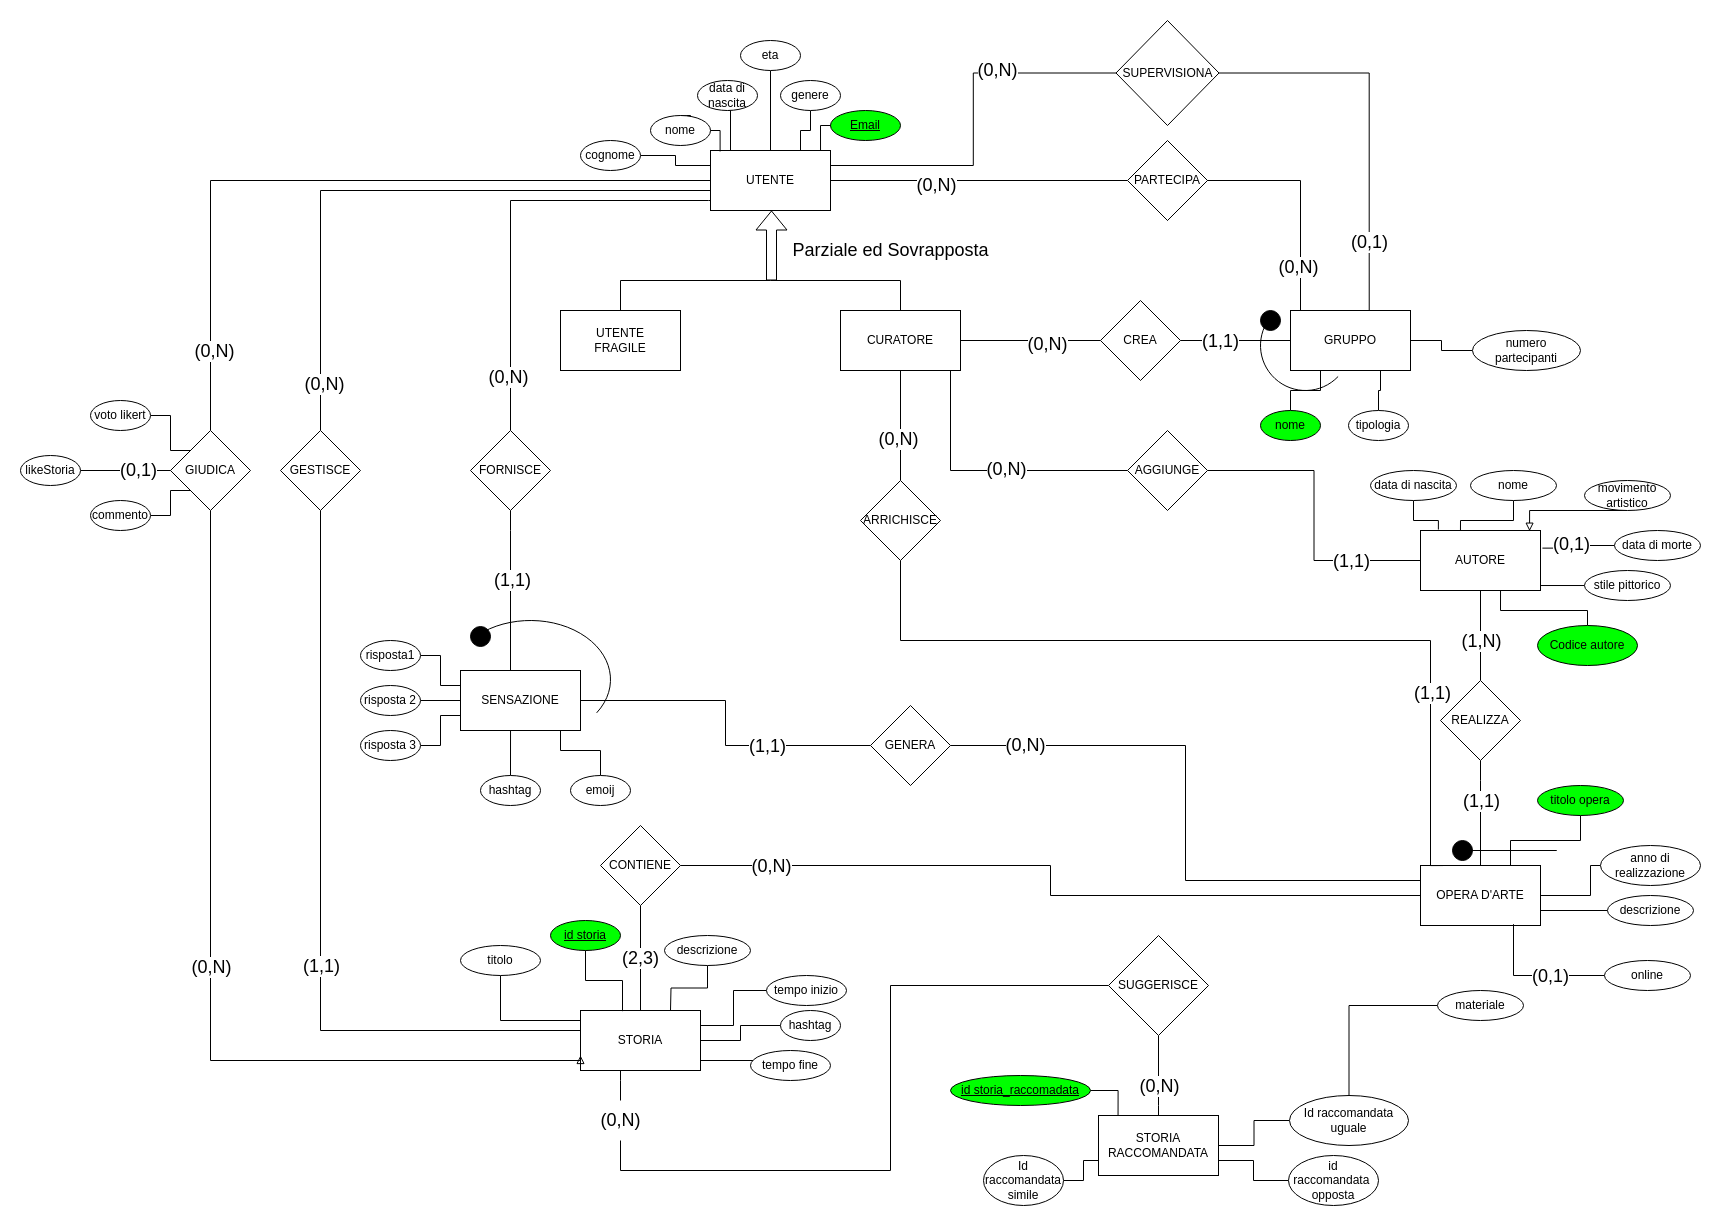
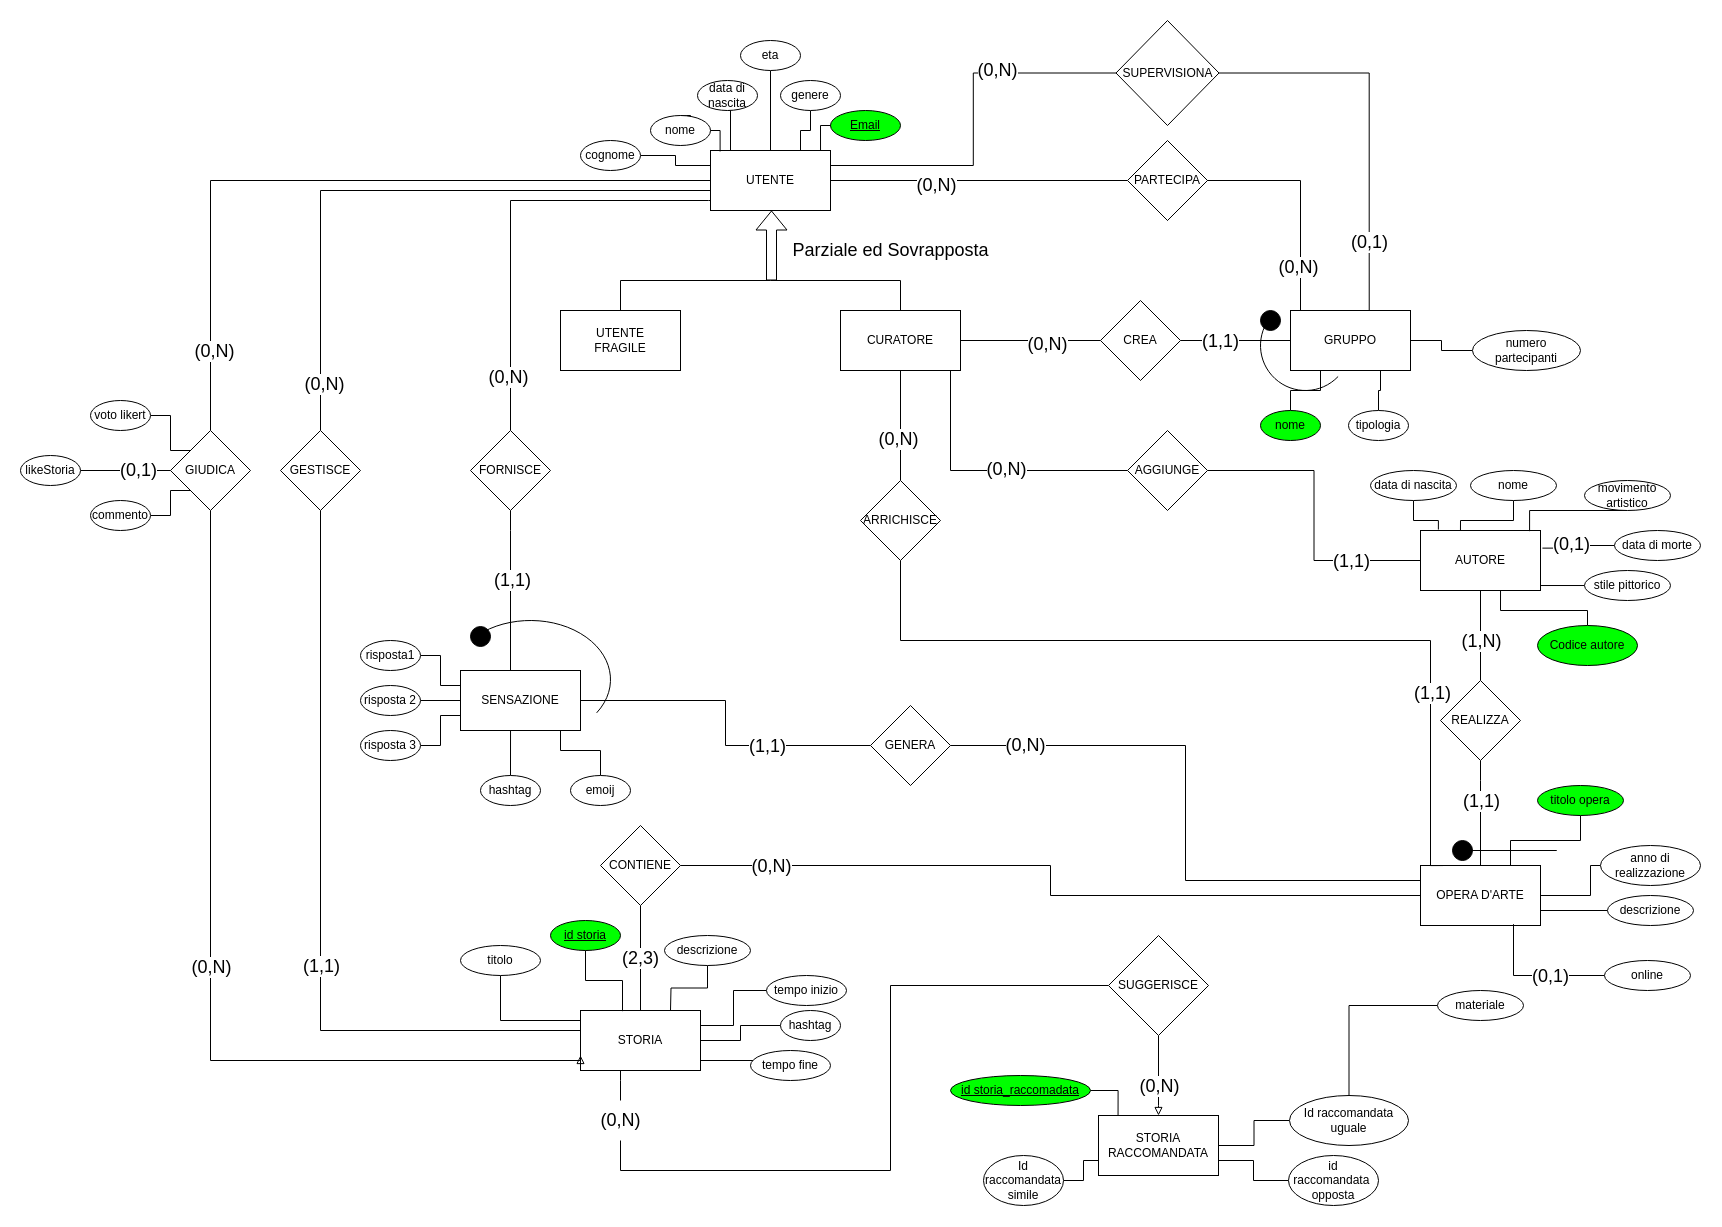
(1530, 521) -> (1530, 525)
(1159, 1110) -> (1159, 1106)
